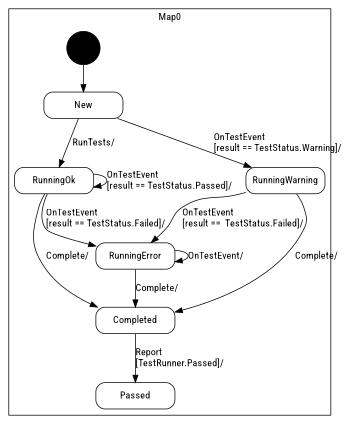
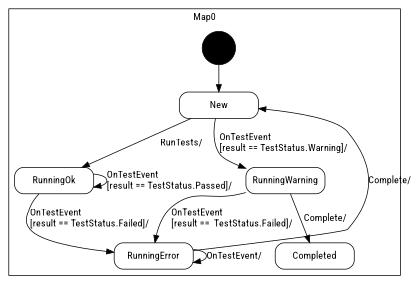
(40, 260) -> none
(135, 285) -> (359, 214)
(135, 396) -> none
